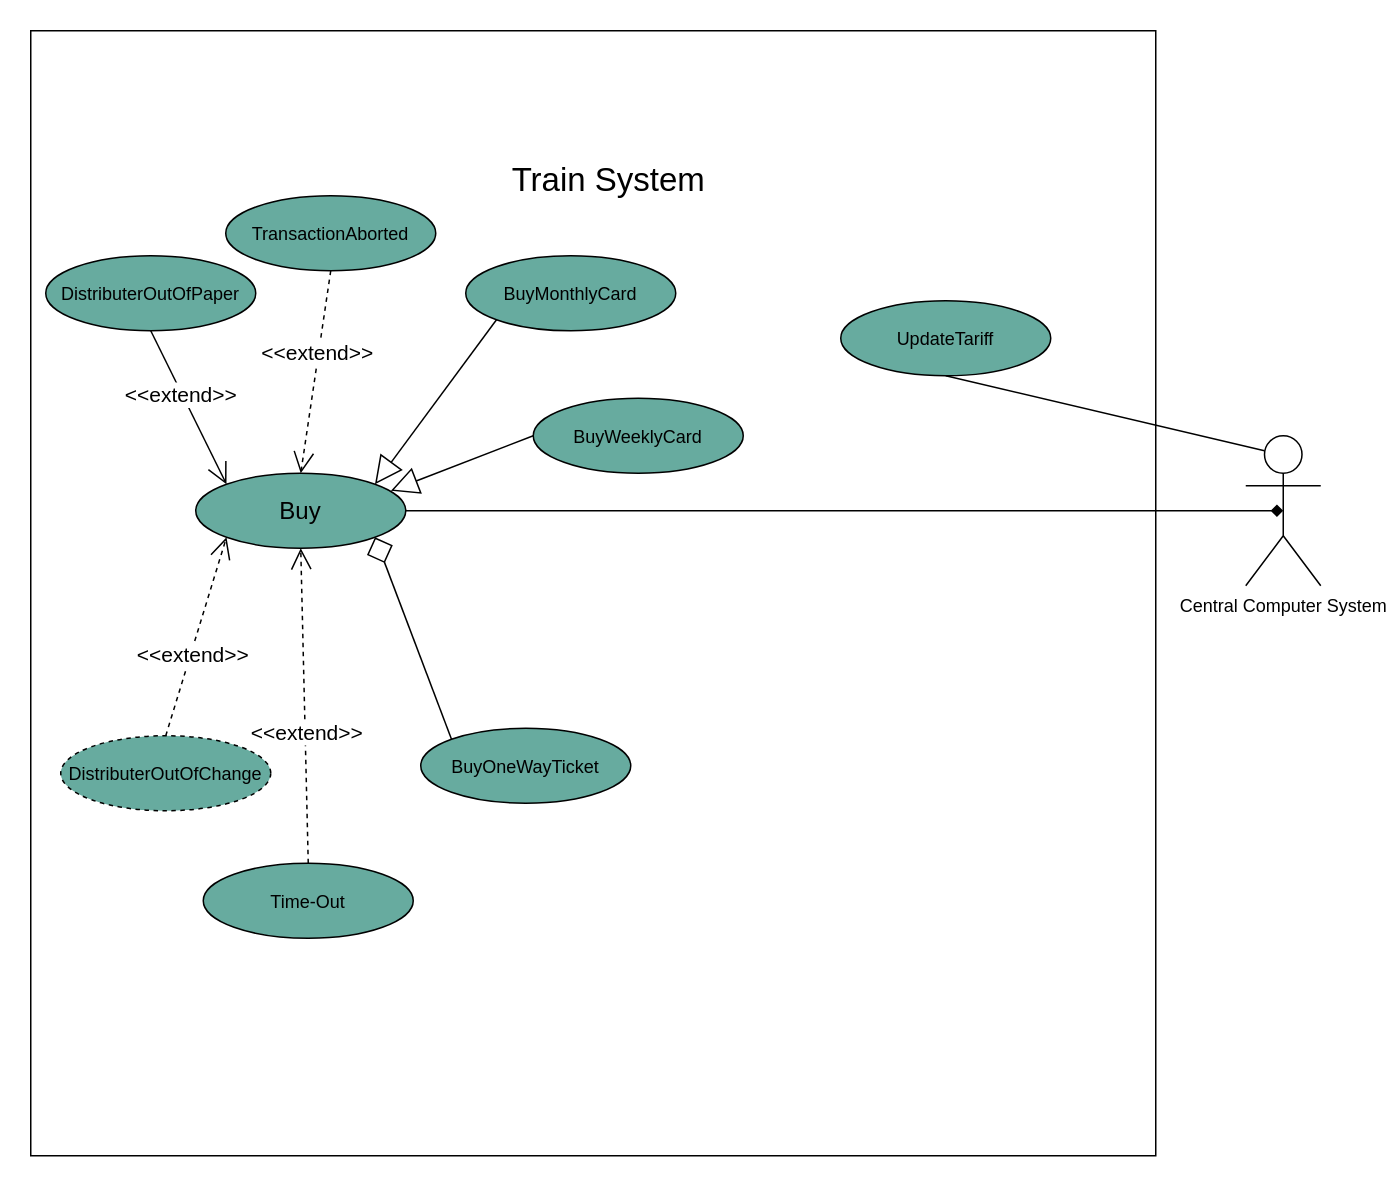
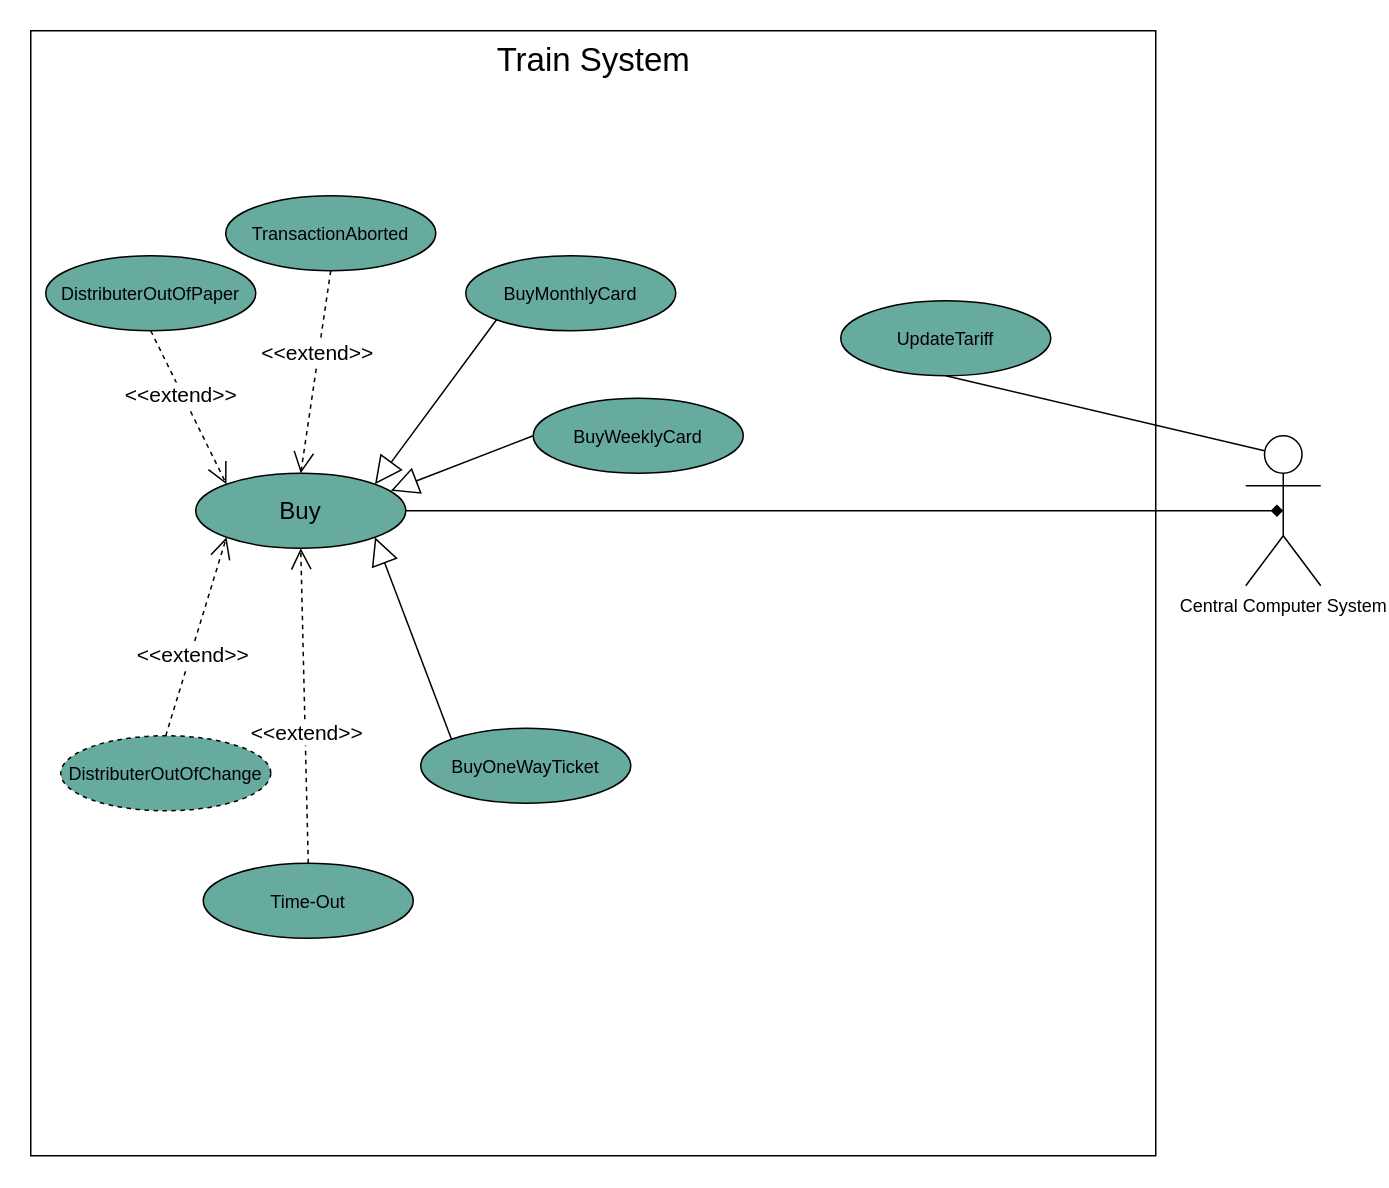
(608, 181) -> (593, 61)
(206, 443) -> (206, 443)
(385, 564) -> (385, 564)
